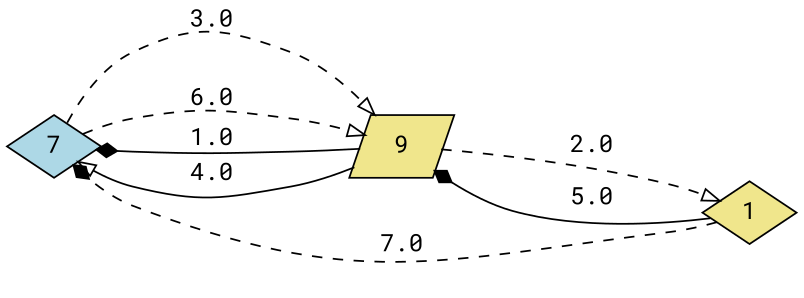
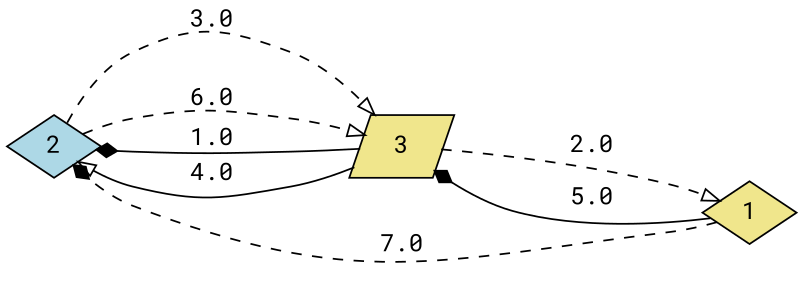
(54, 146) -> (54, 146)
(402, 146) -> (402, 146)
